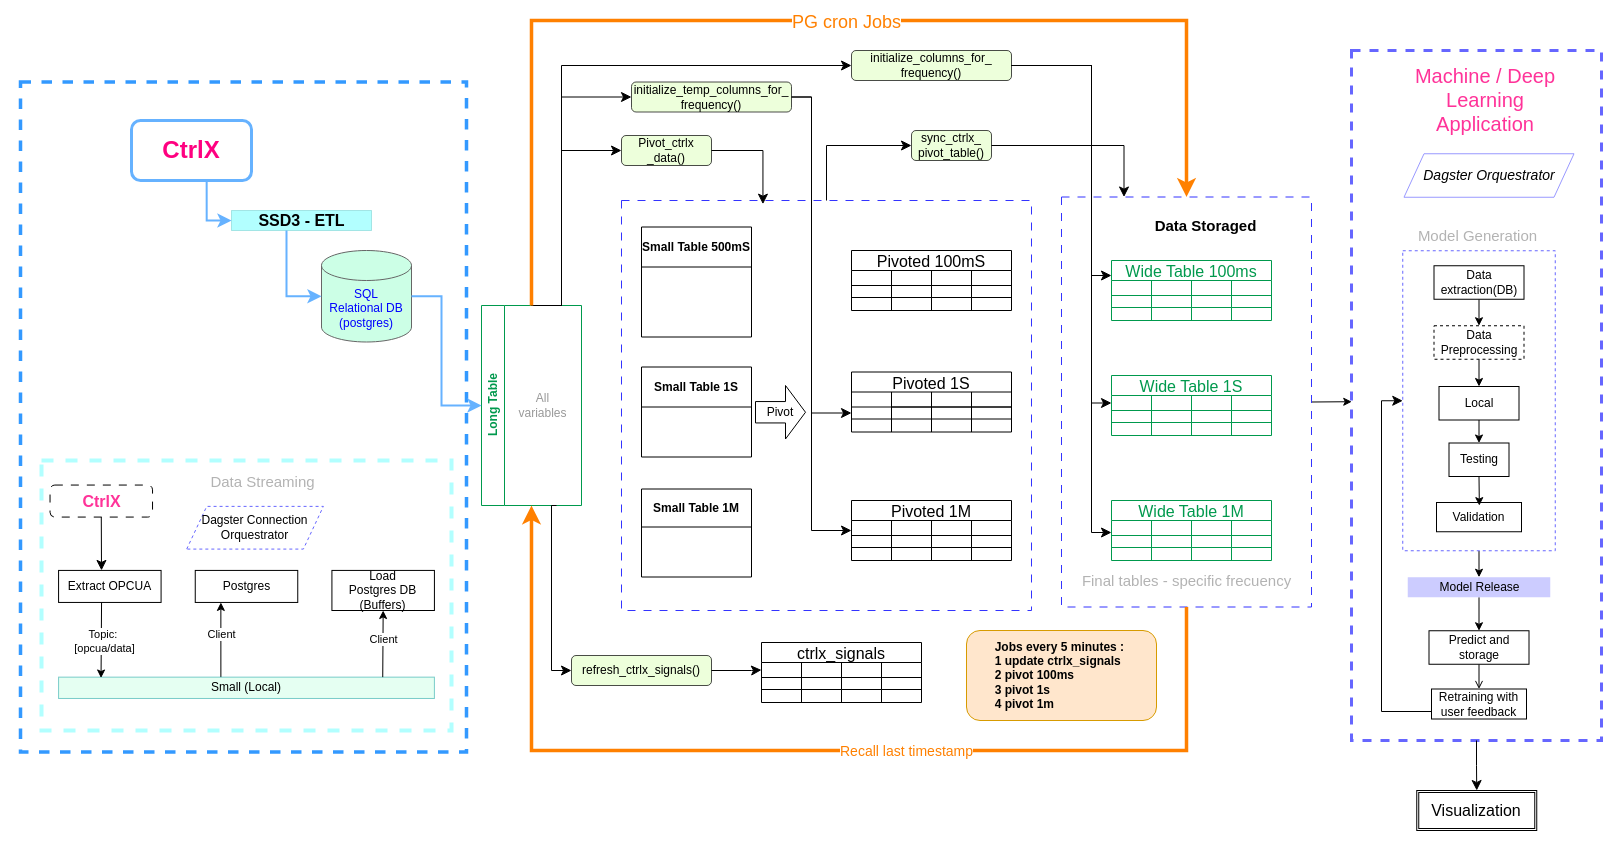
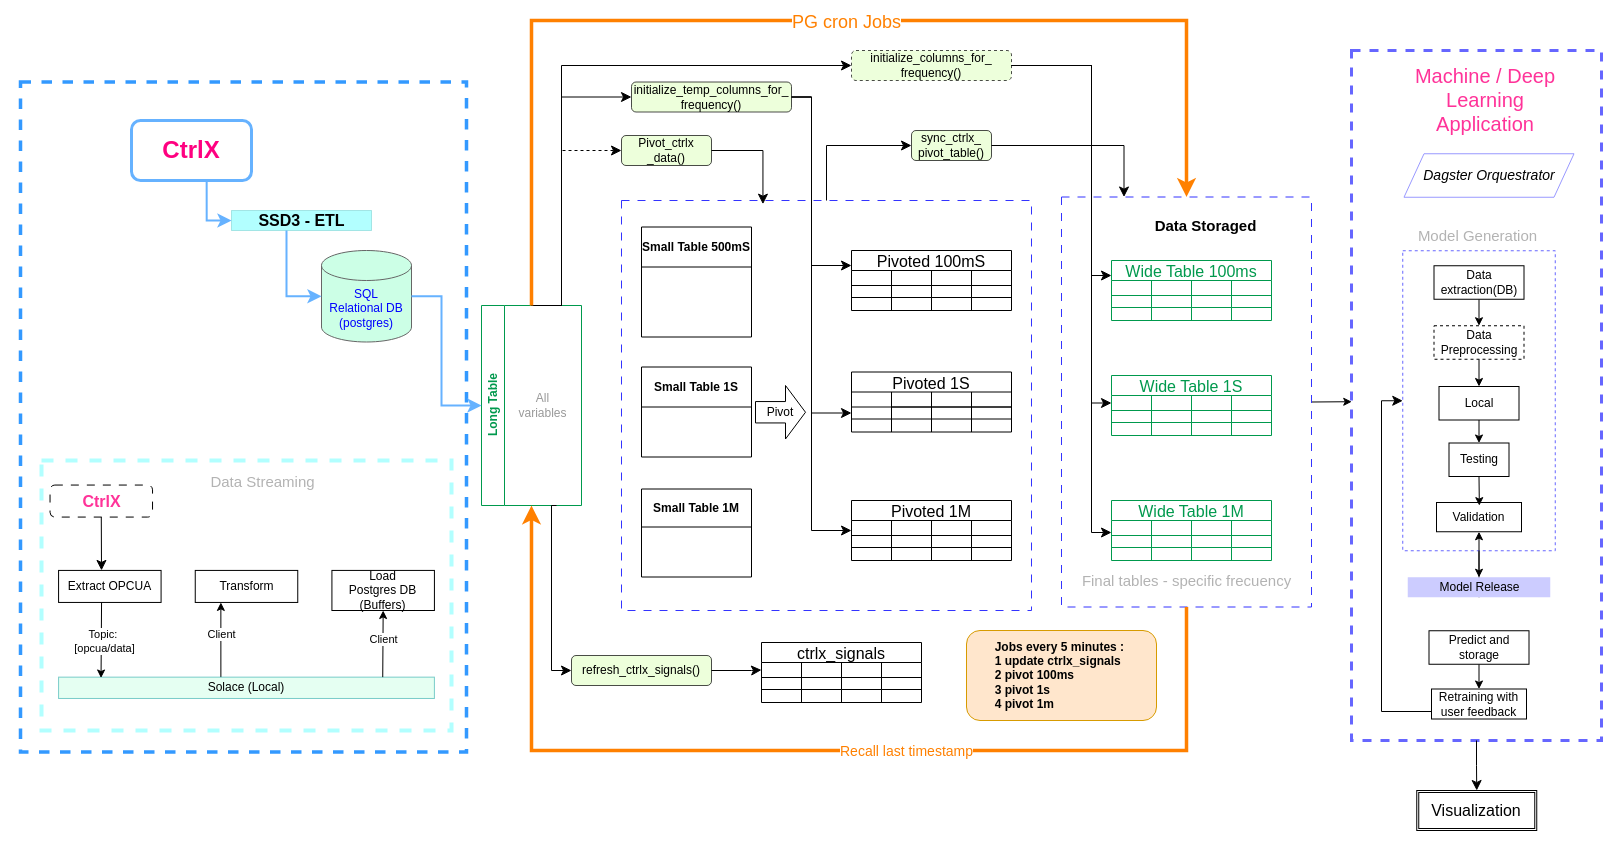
(932, 66) -> (932, 66)
(587, 151) -> (587, 151)
none -> (828, 266)
(255, 528) -> none
(247, 587) -> (247, 587)
(1479, 610) -> (1479, 544)
(1479, 682) -> (1479, 681)
(247, 688) -> (247, 688)
